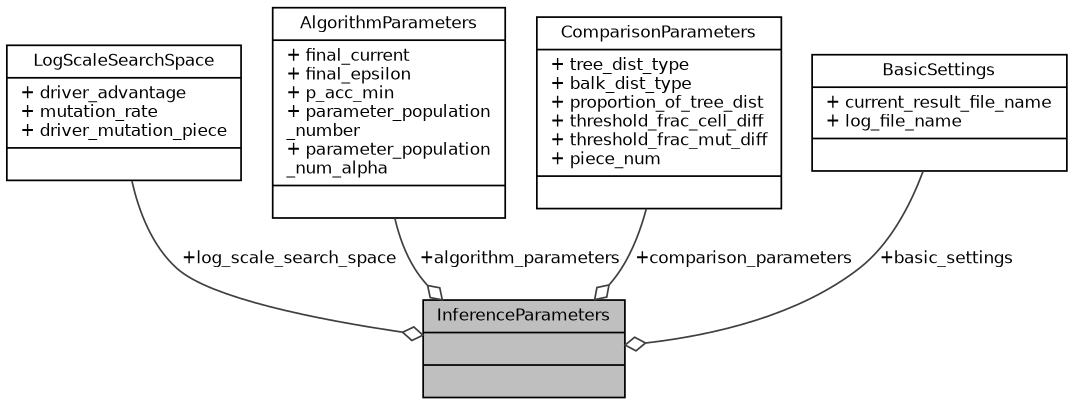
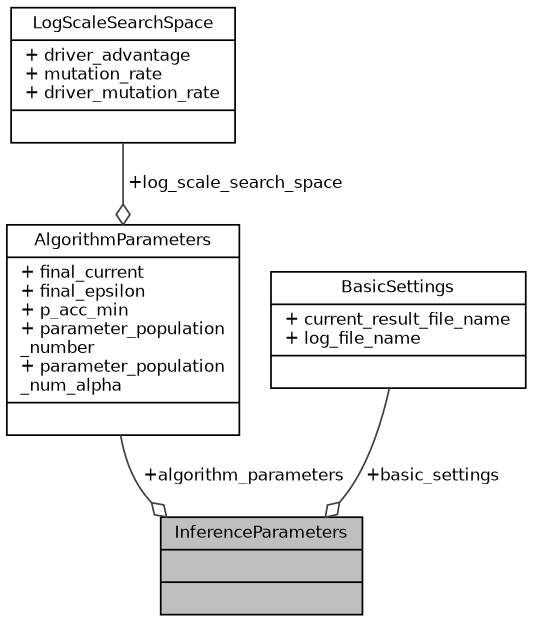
(659, 113) -> none
(124, 131) -> (123, 93)
(238, 298) -> (123, 173)
